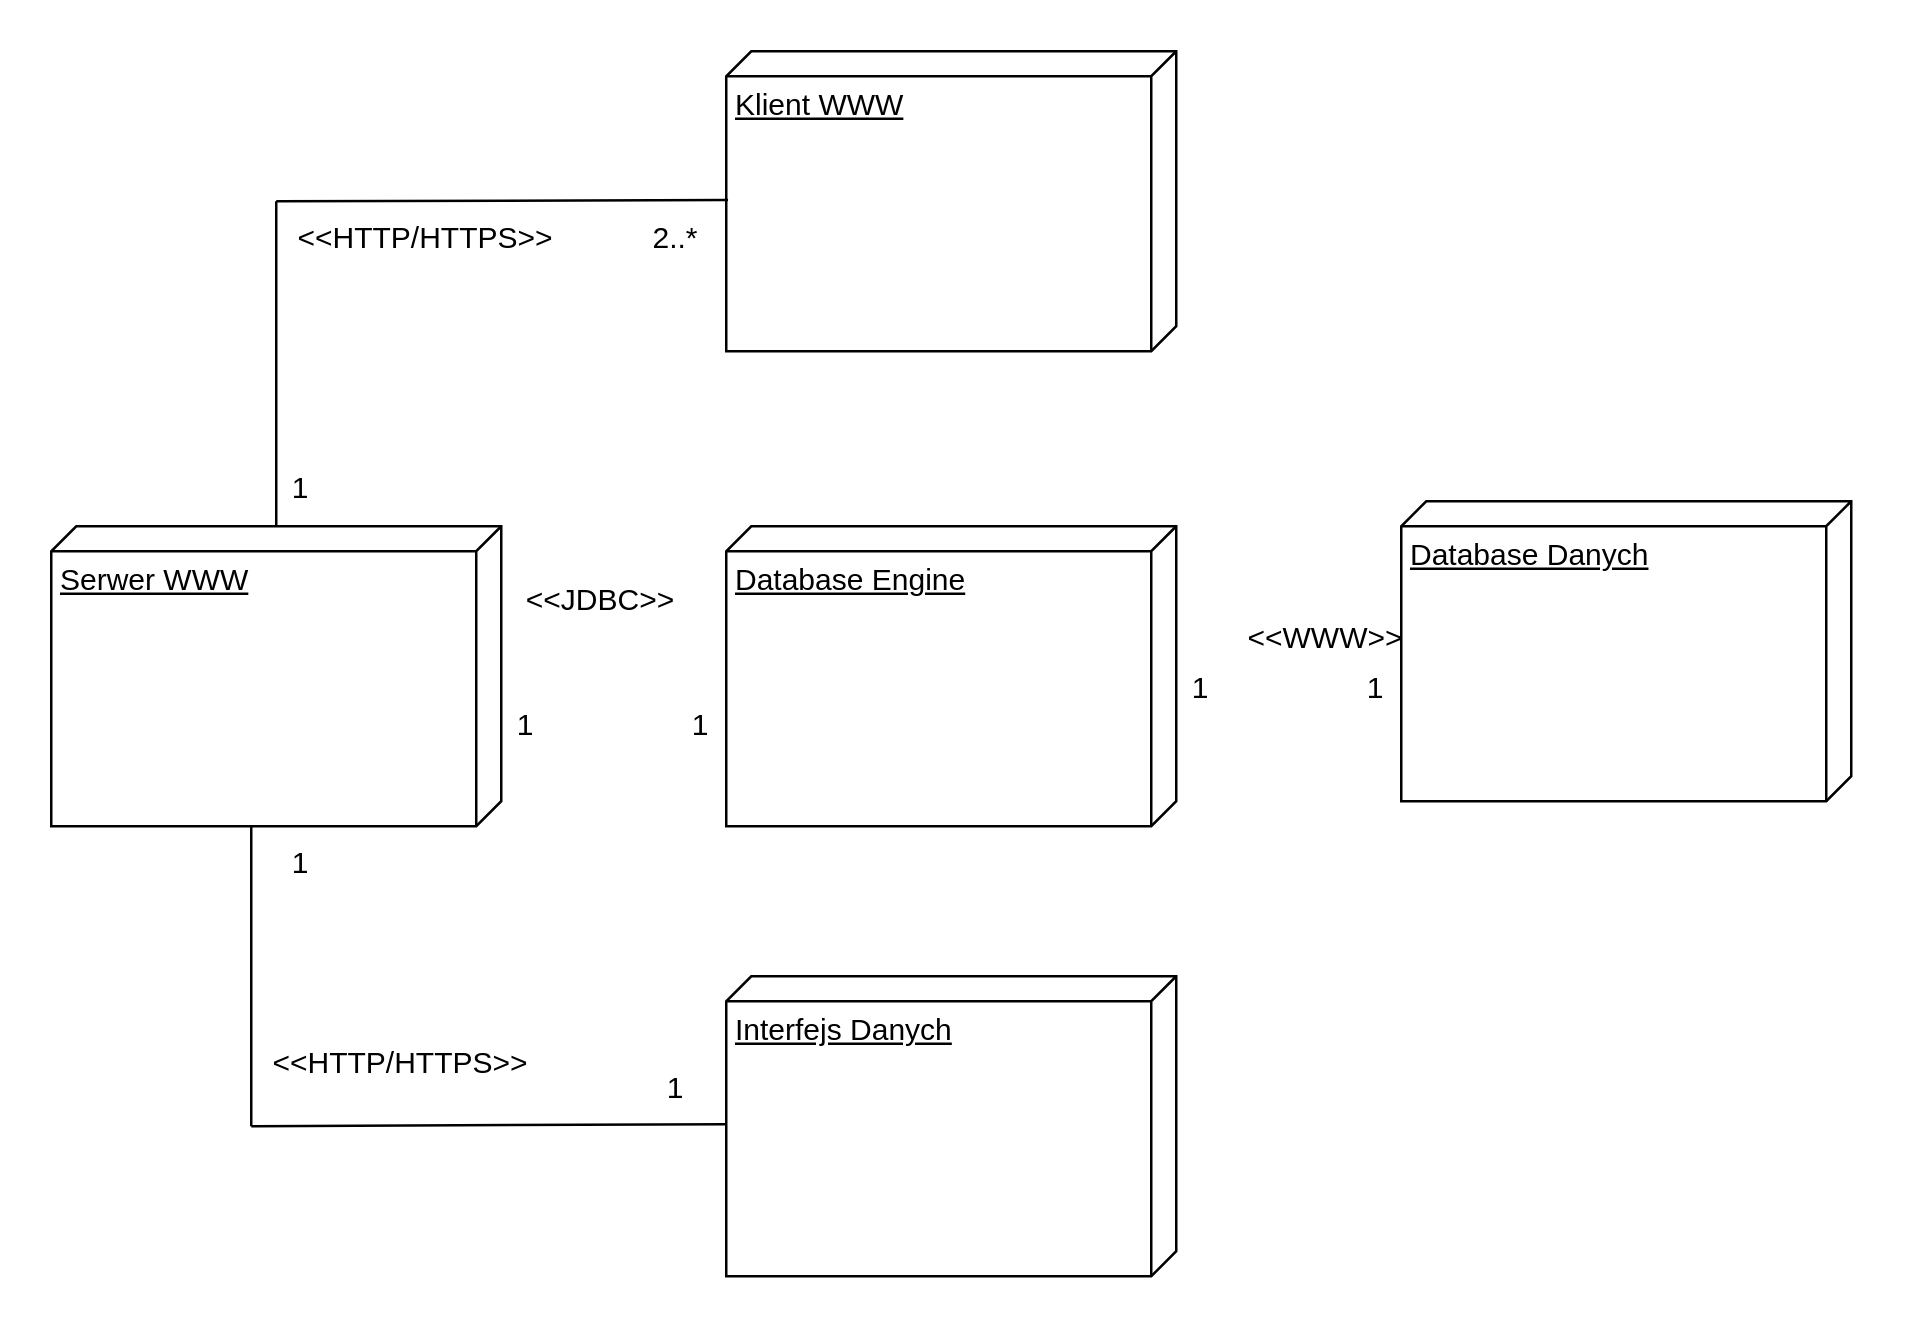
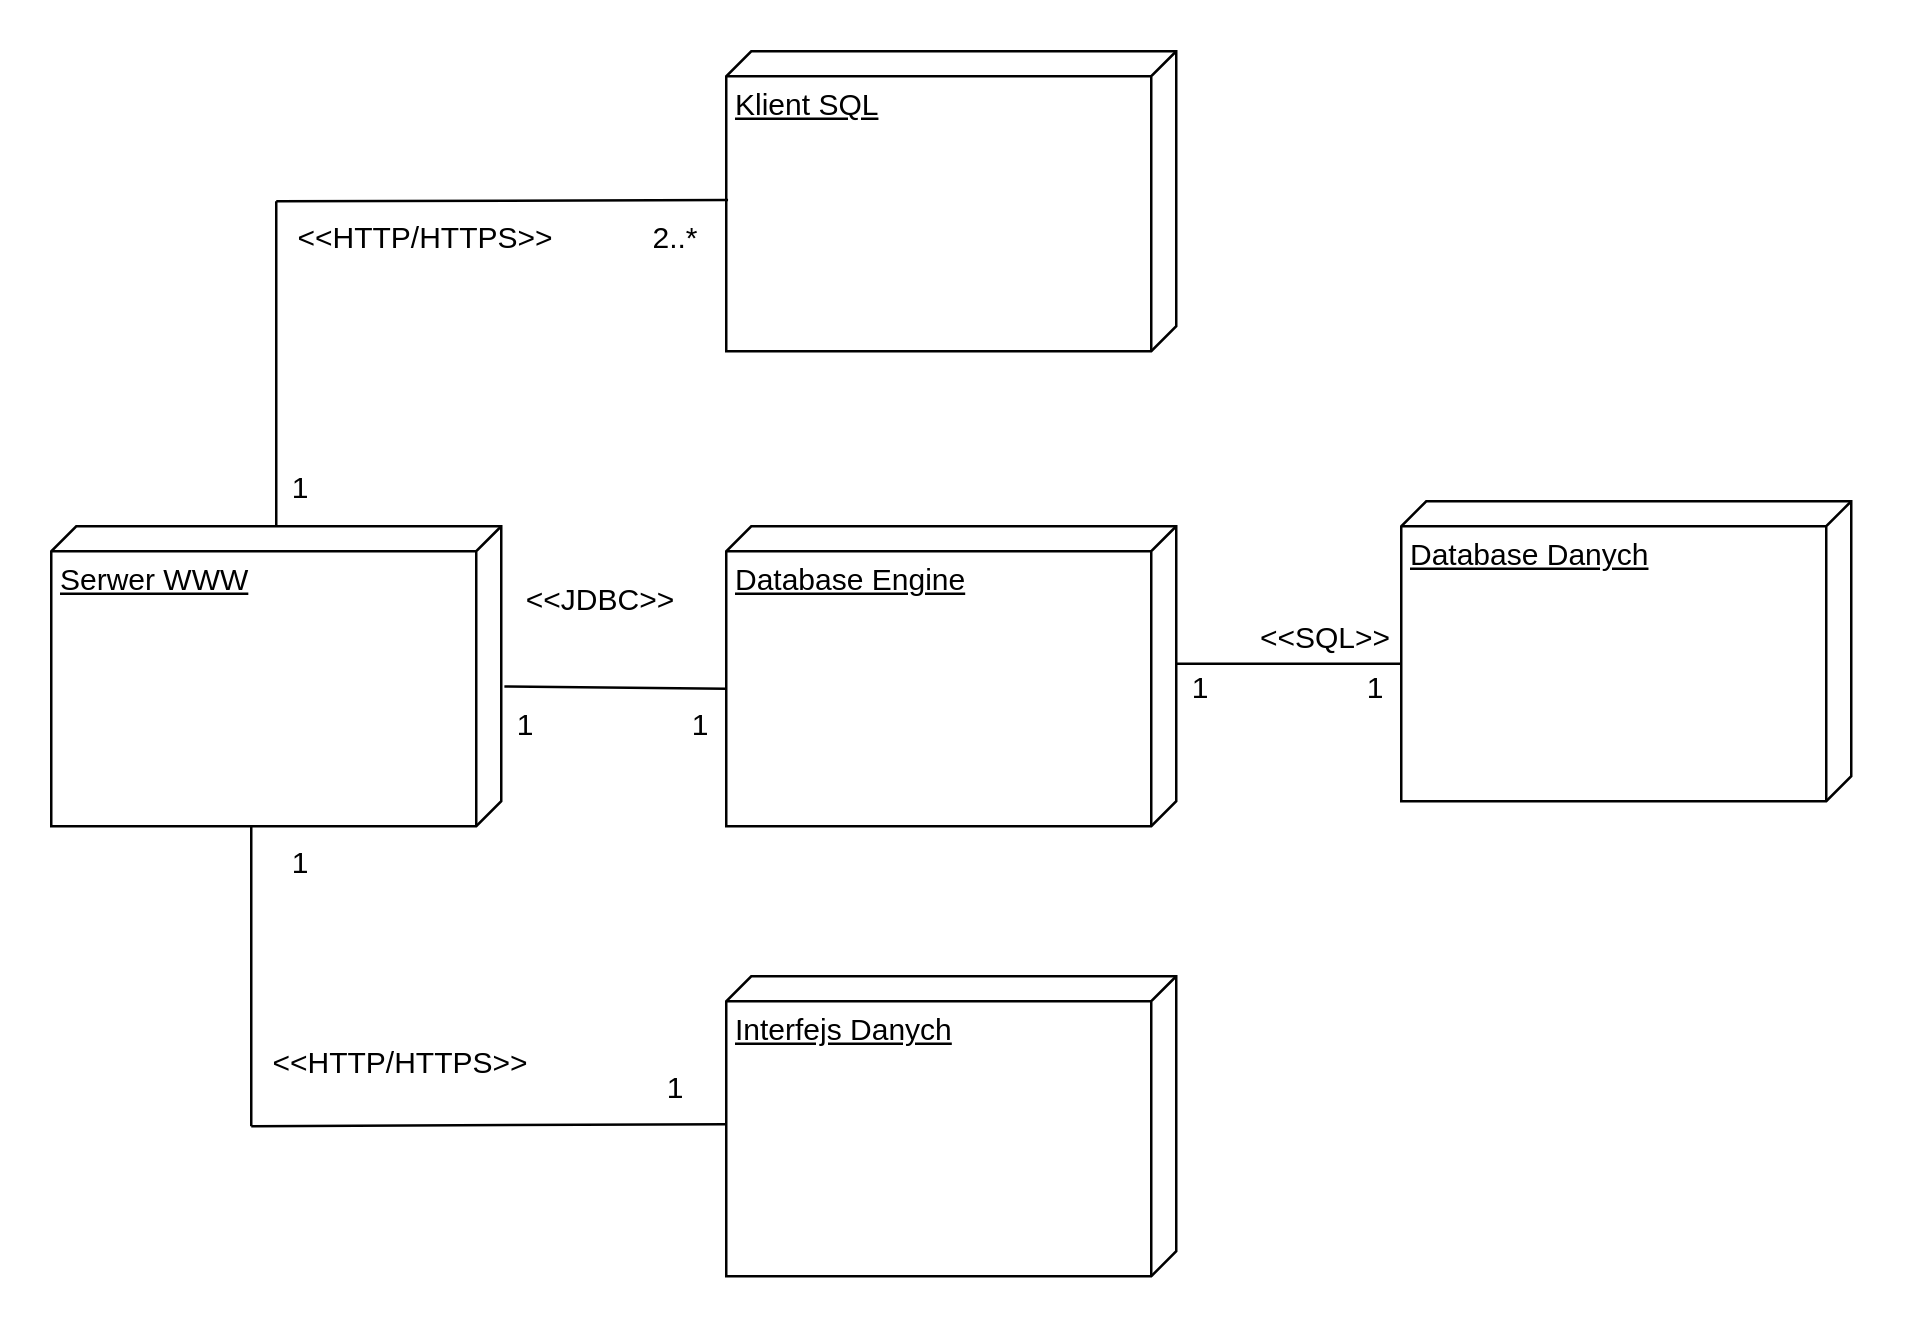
(809, 107) -> (809, 107)
(1326, 639) -> (1326, 639)
none -> (1288, 664)
none -> (615, 688)
